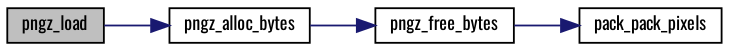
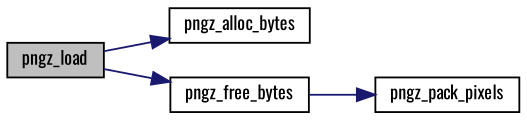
(333, 26) -> (128, 74)
(651, 26) -> (447, 95)
